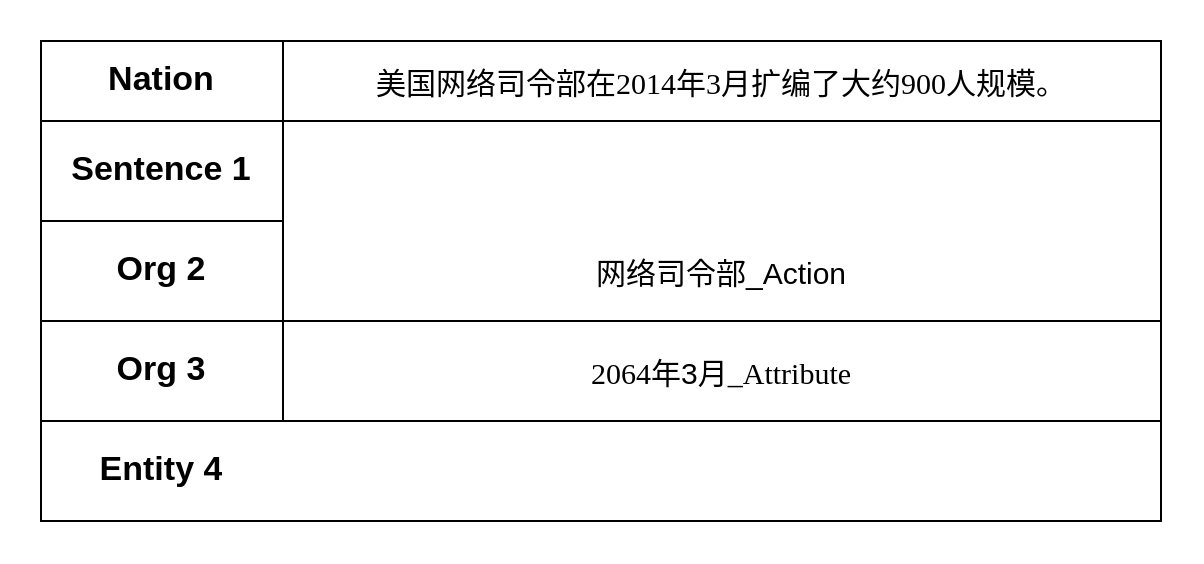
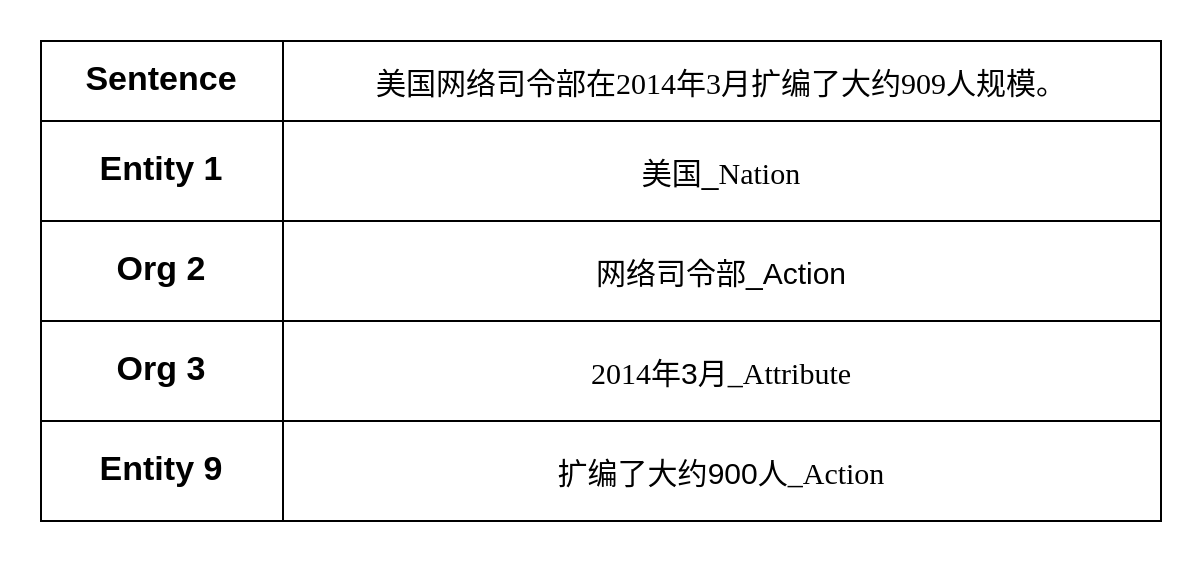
(162, 81) -> (162, 81)
(722, 97) -> (722, 97)
(162, 171) -> (162, 171)
none -> (722, 171)
(722, 371) -> (722, 371)
(162, 471) -> (162, 471)
none -> (722, 471)
